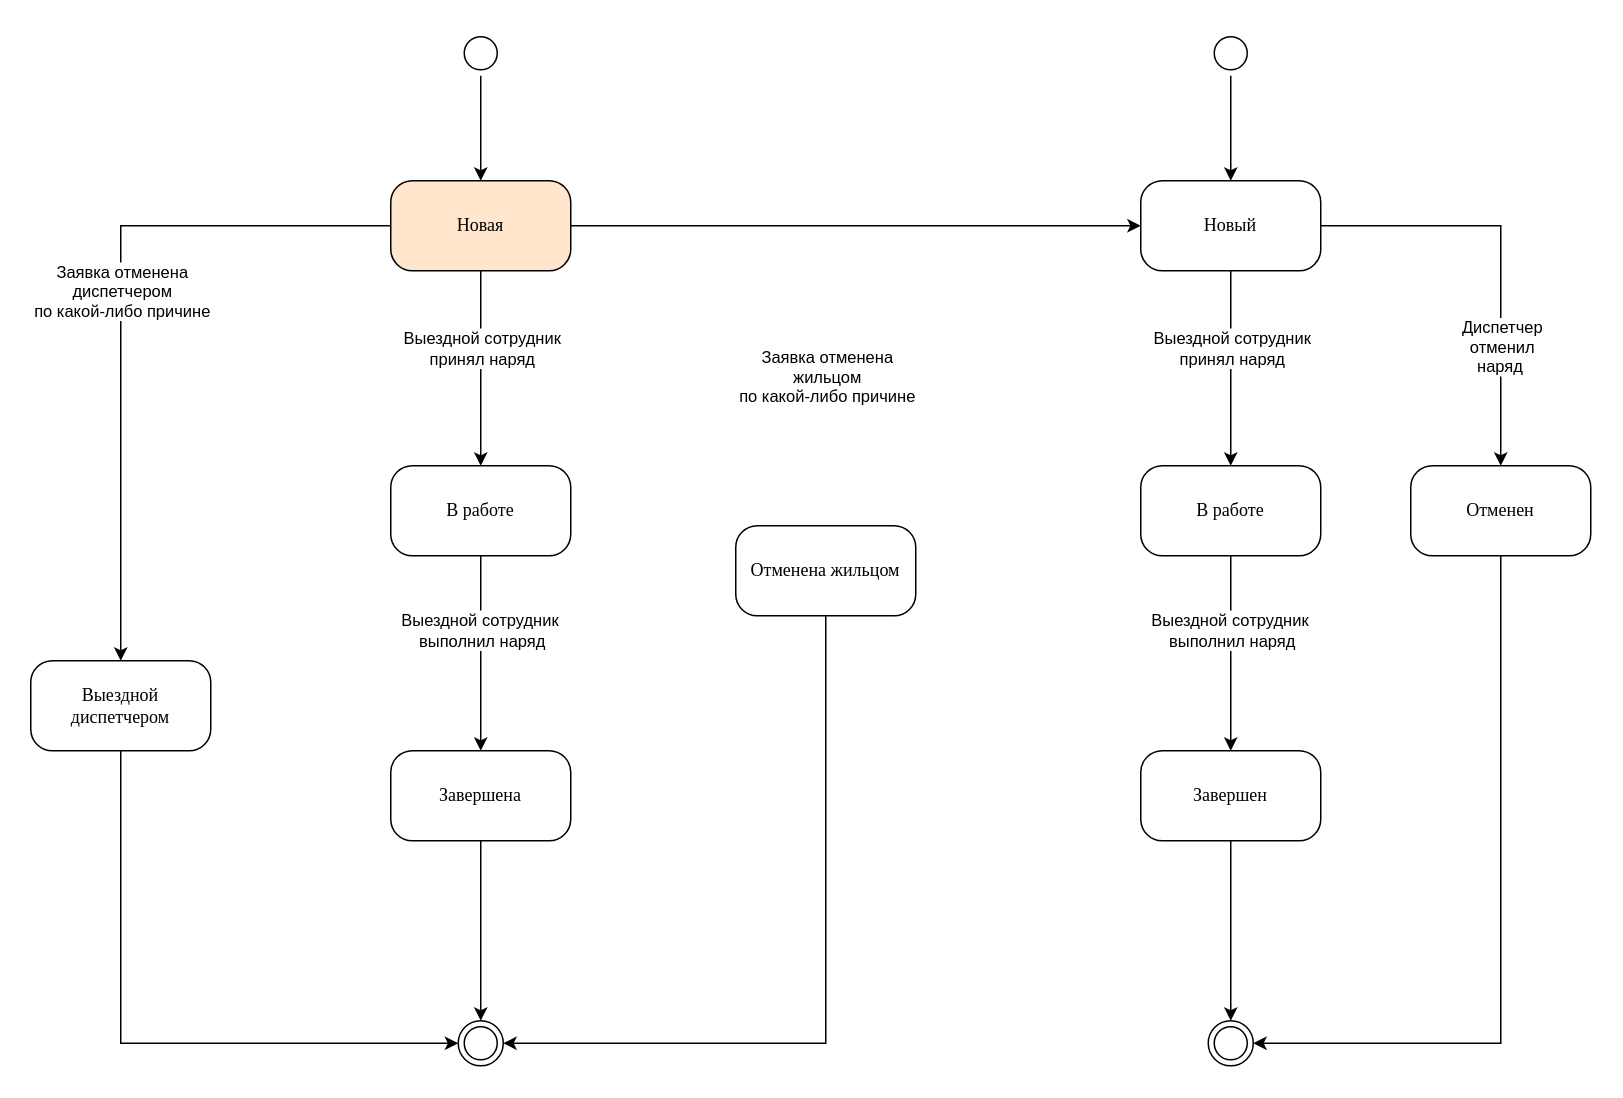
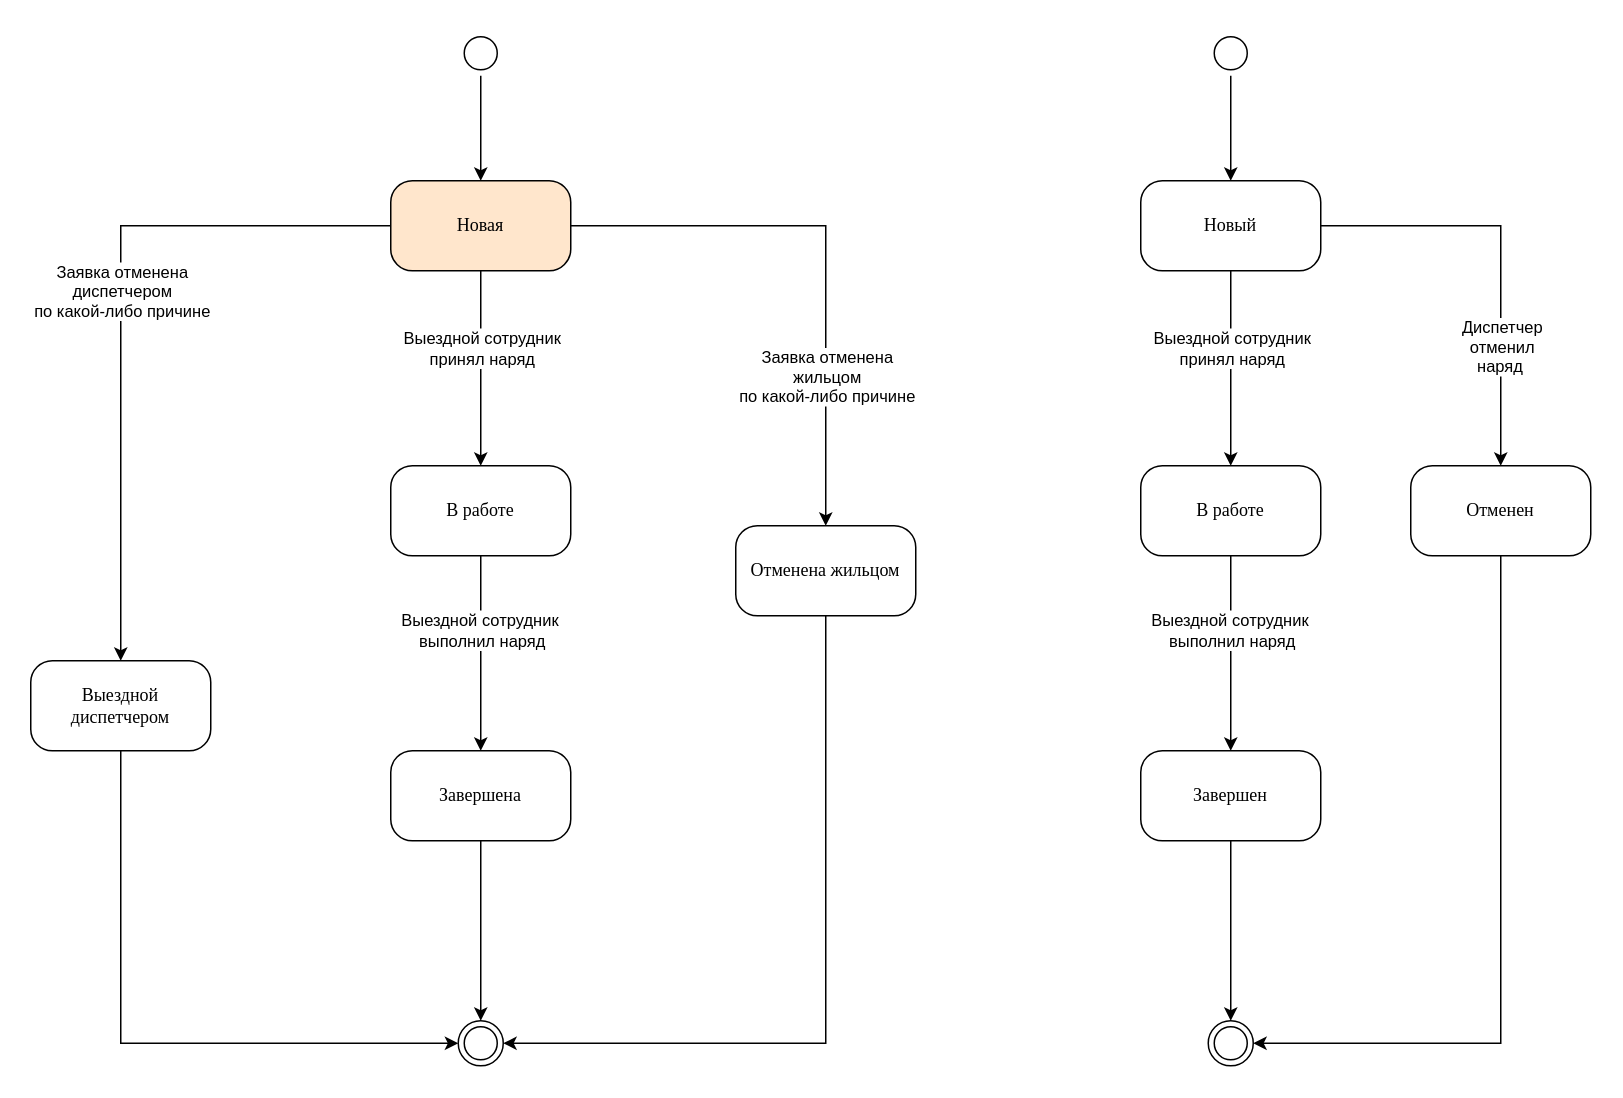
(977, 226) -> (826, 286)
